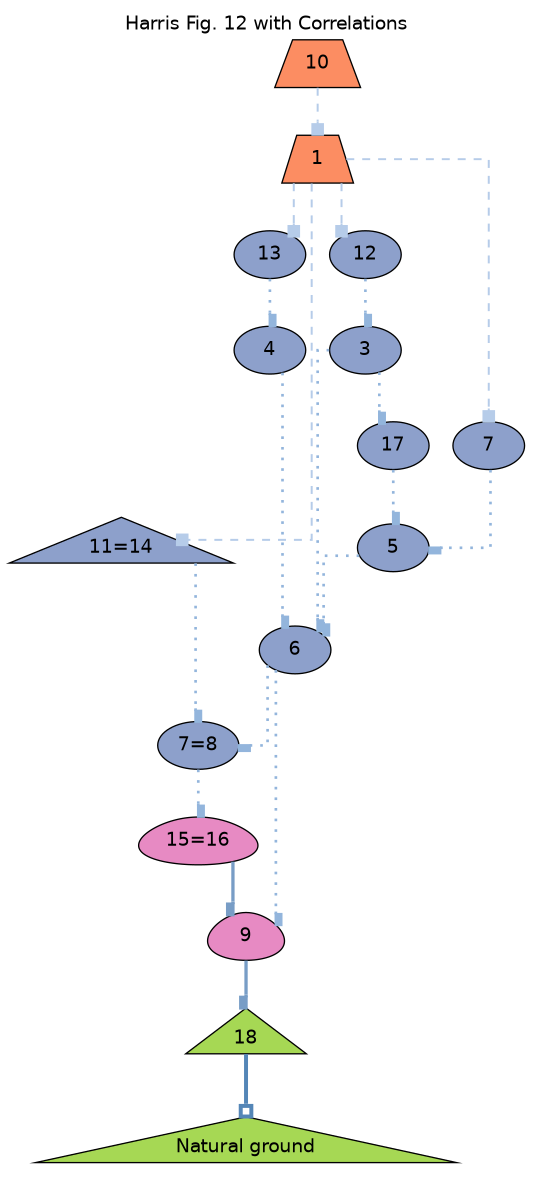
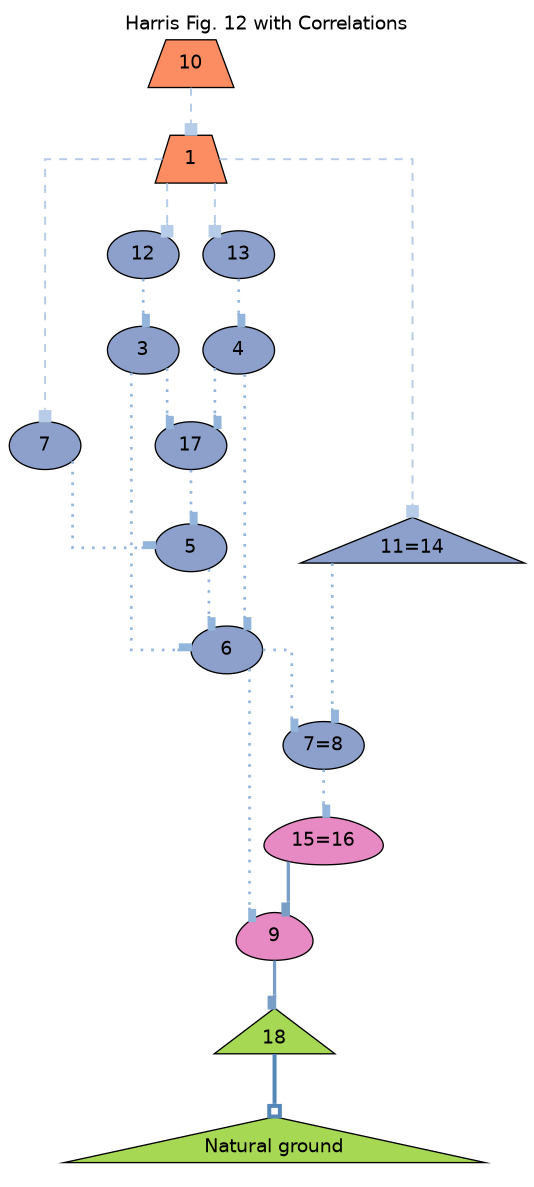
none -> (215, 391)
